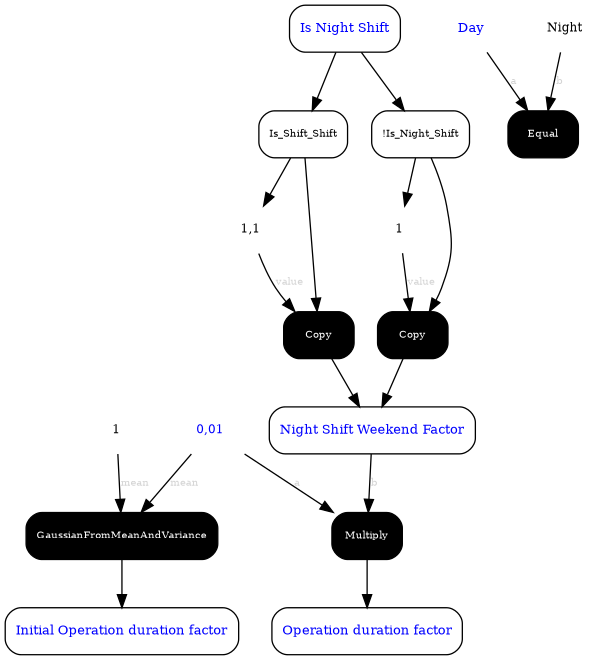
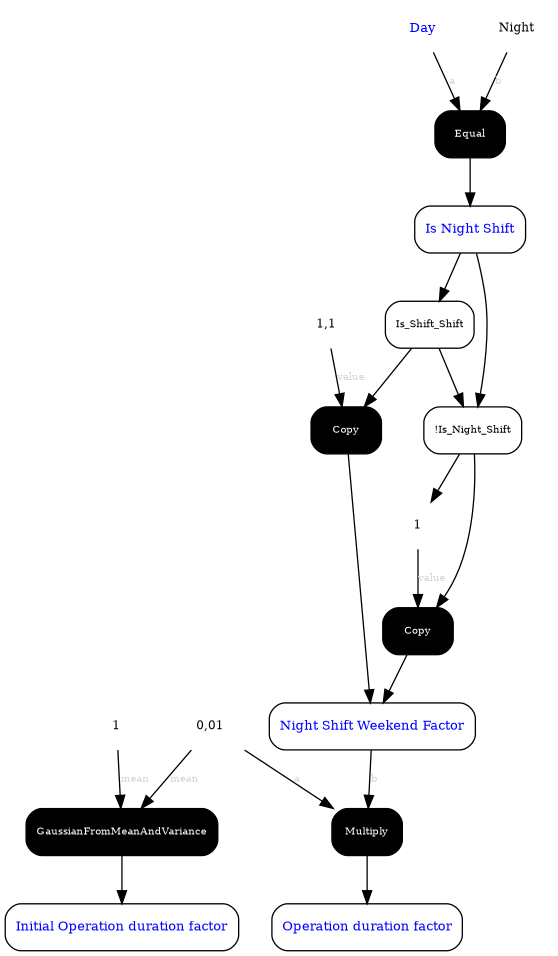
none -> (470, 175)
(280, 176) -> (449, 372)
(211, 430) -> (211, 726)
